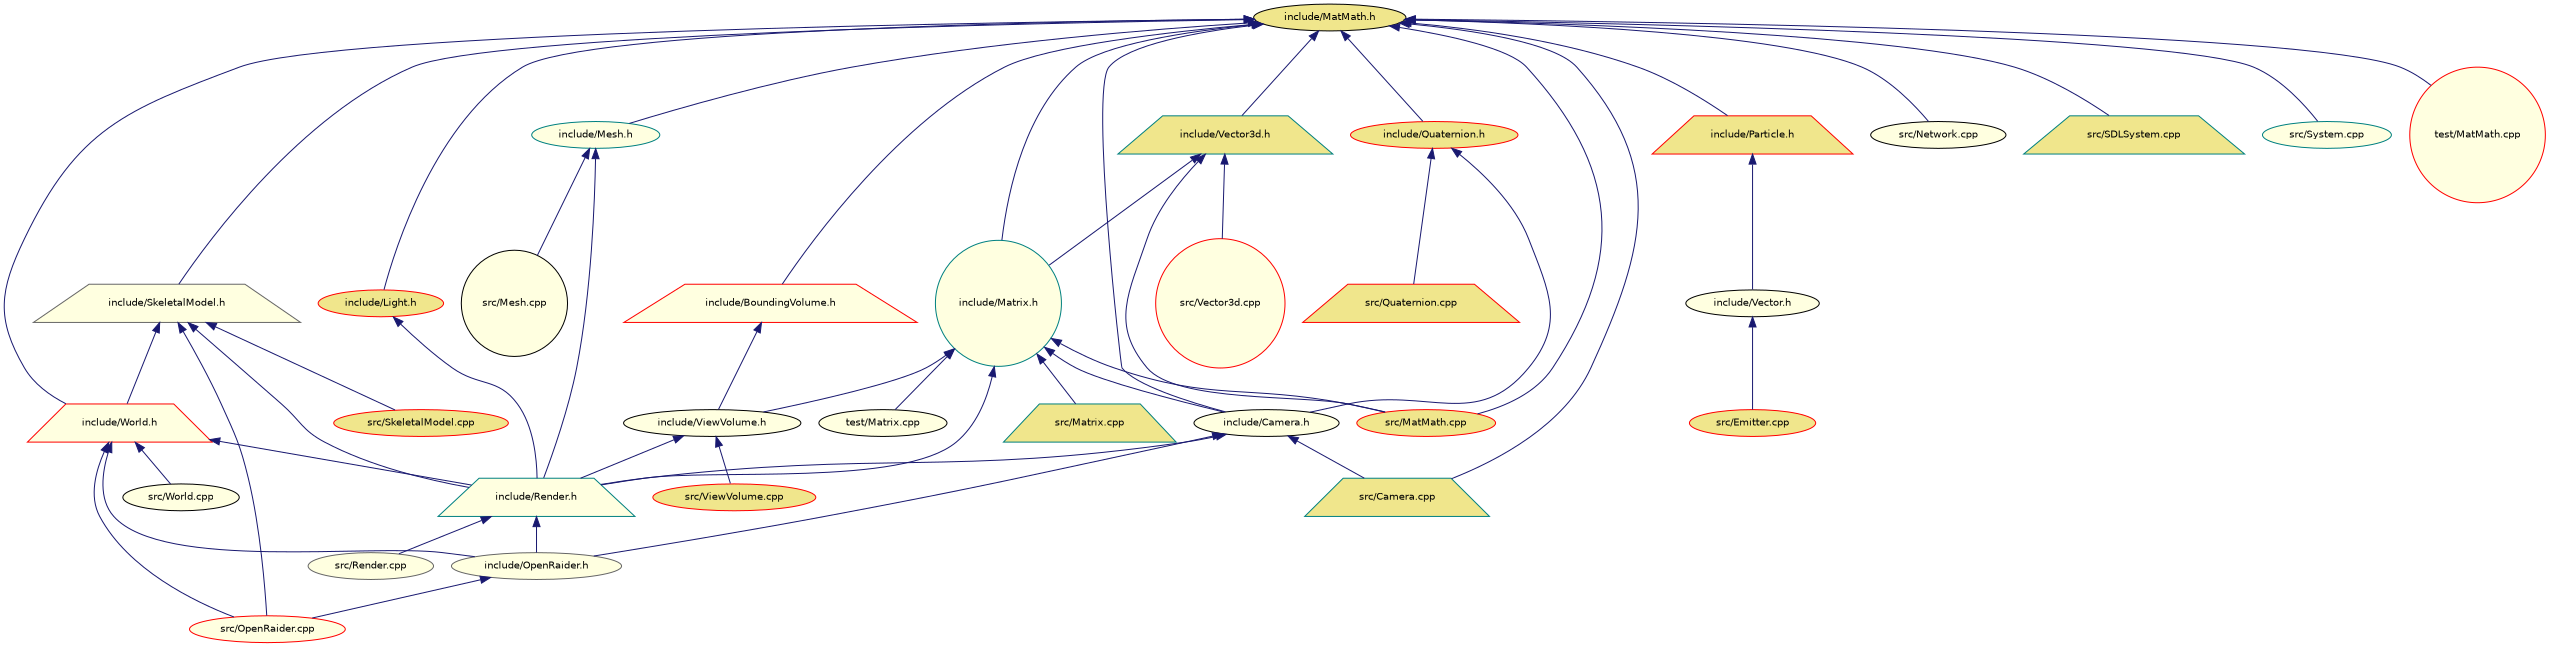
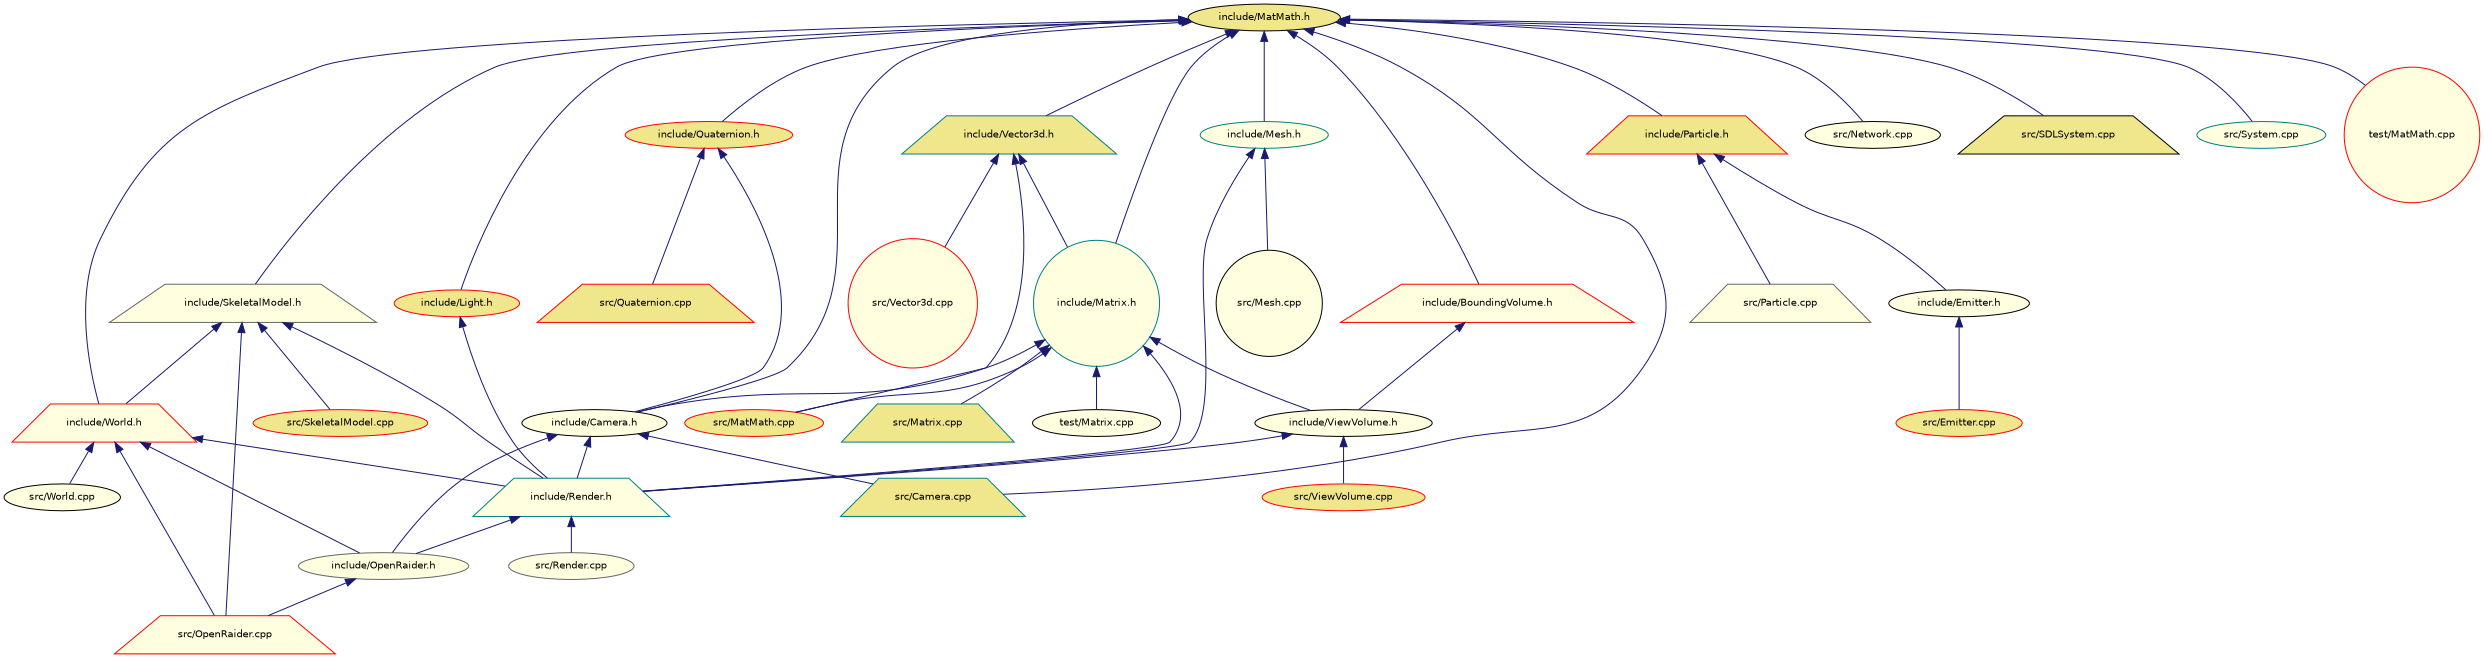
(2134, 135) -> (2069, 135)
(1597, 191) -> none
(1753, 303) -> (1959, 303)
none -> (1780, 303)
(267, 629) -> (225, 635)
